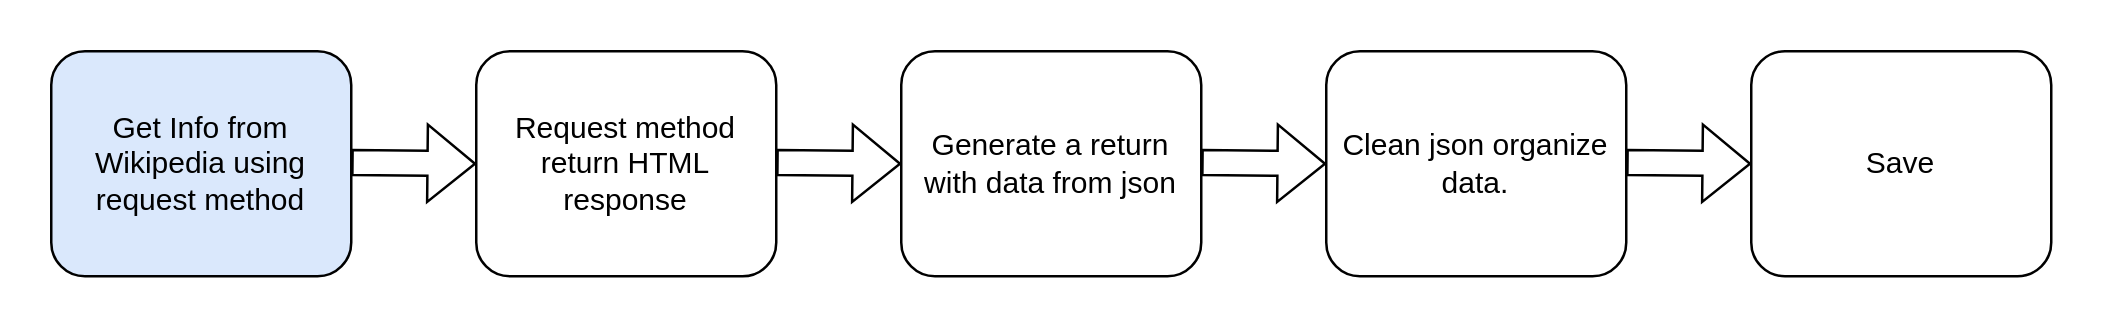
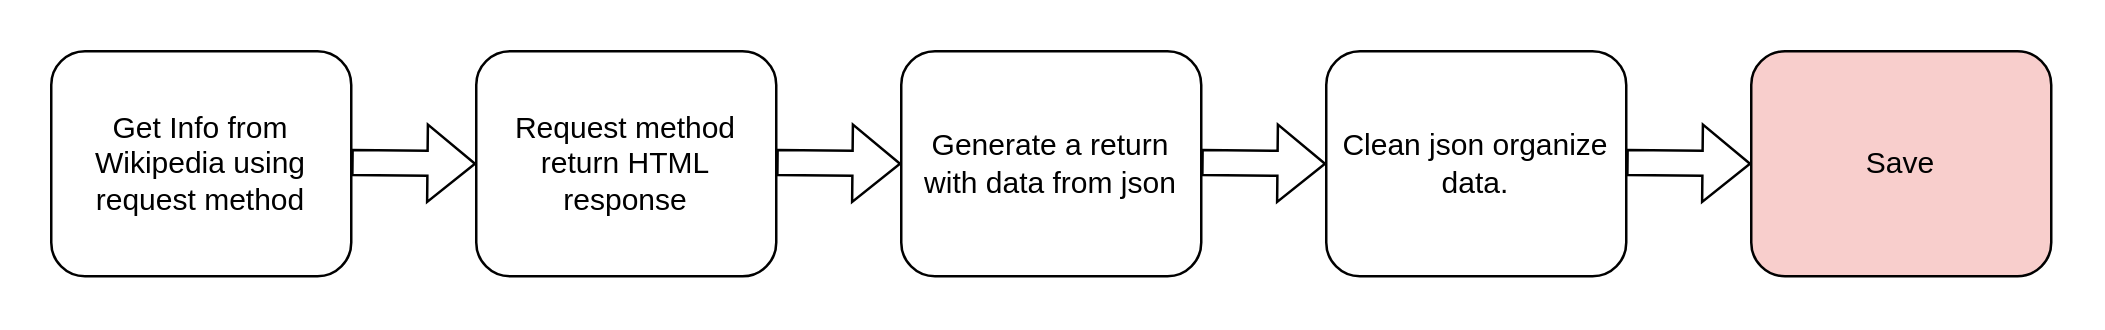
(201, 164) -> (201, 164)
(1901, 164) -> (1901, 164)
